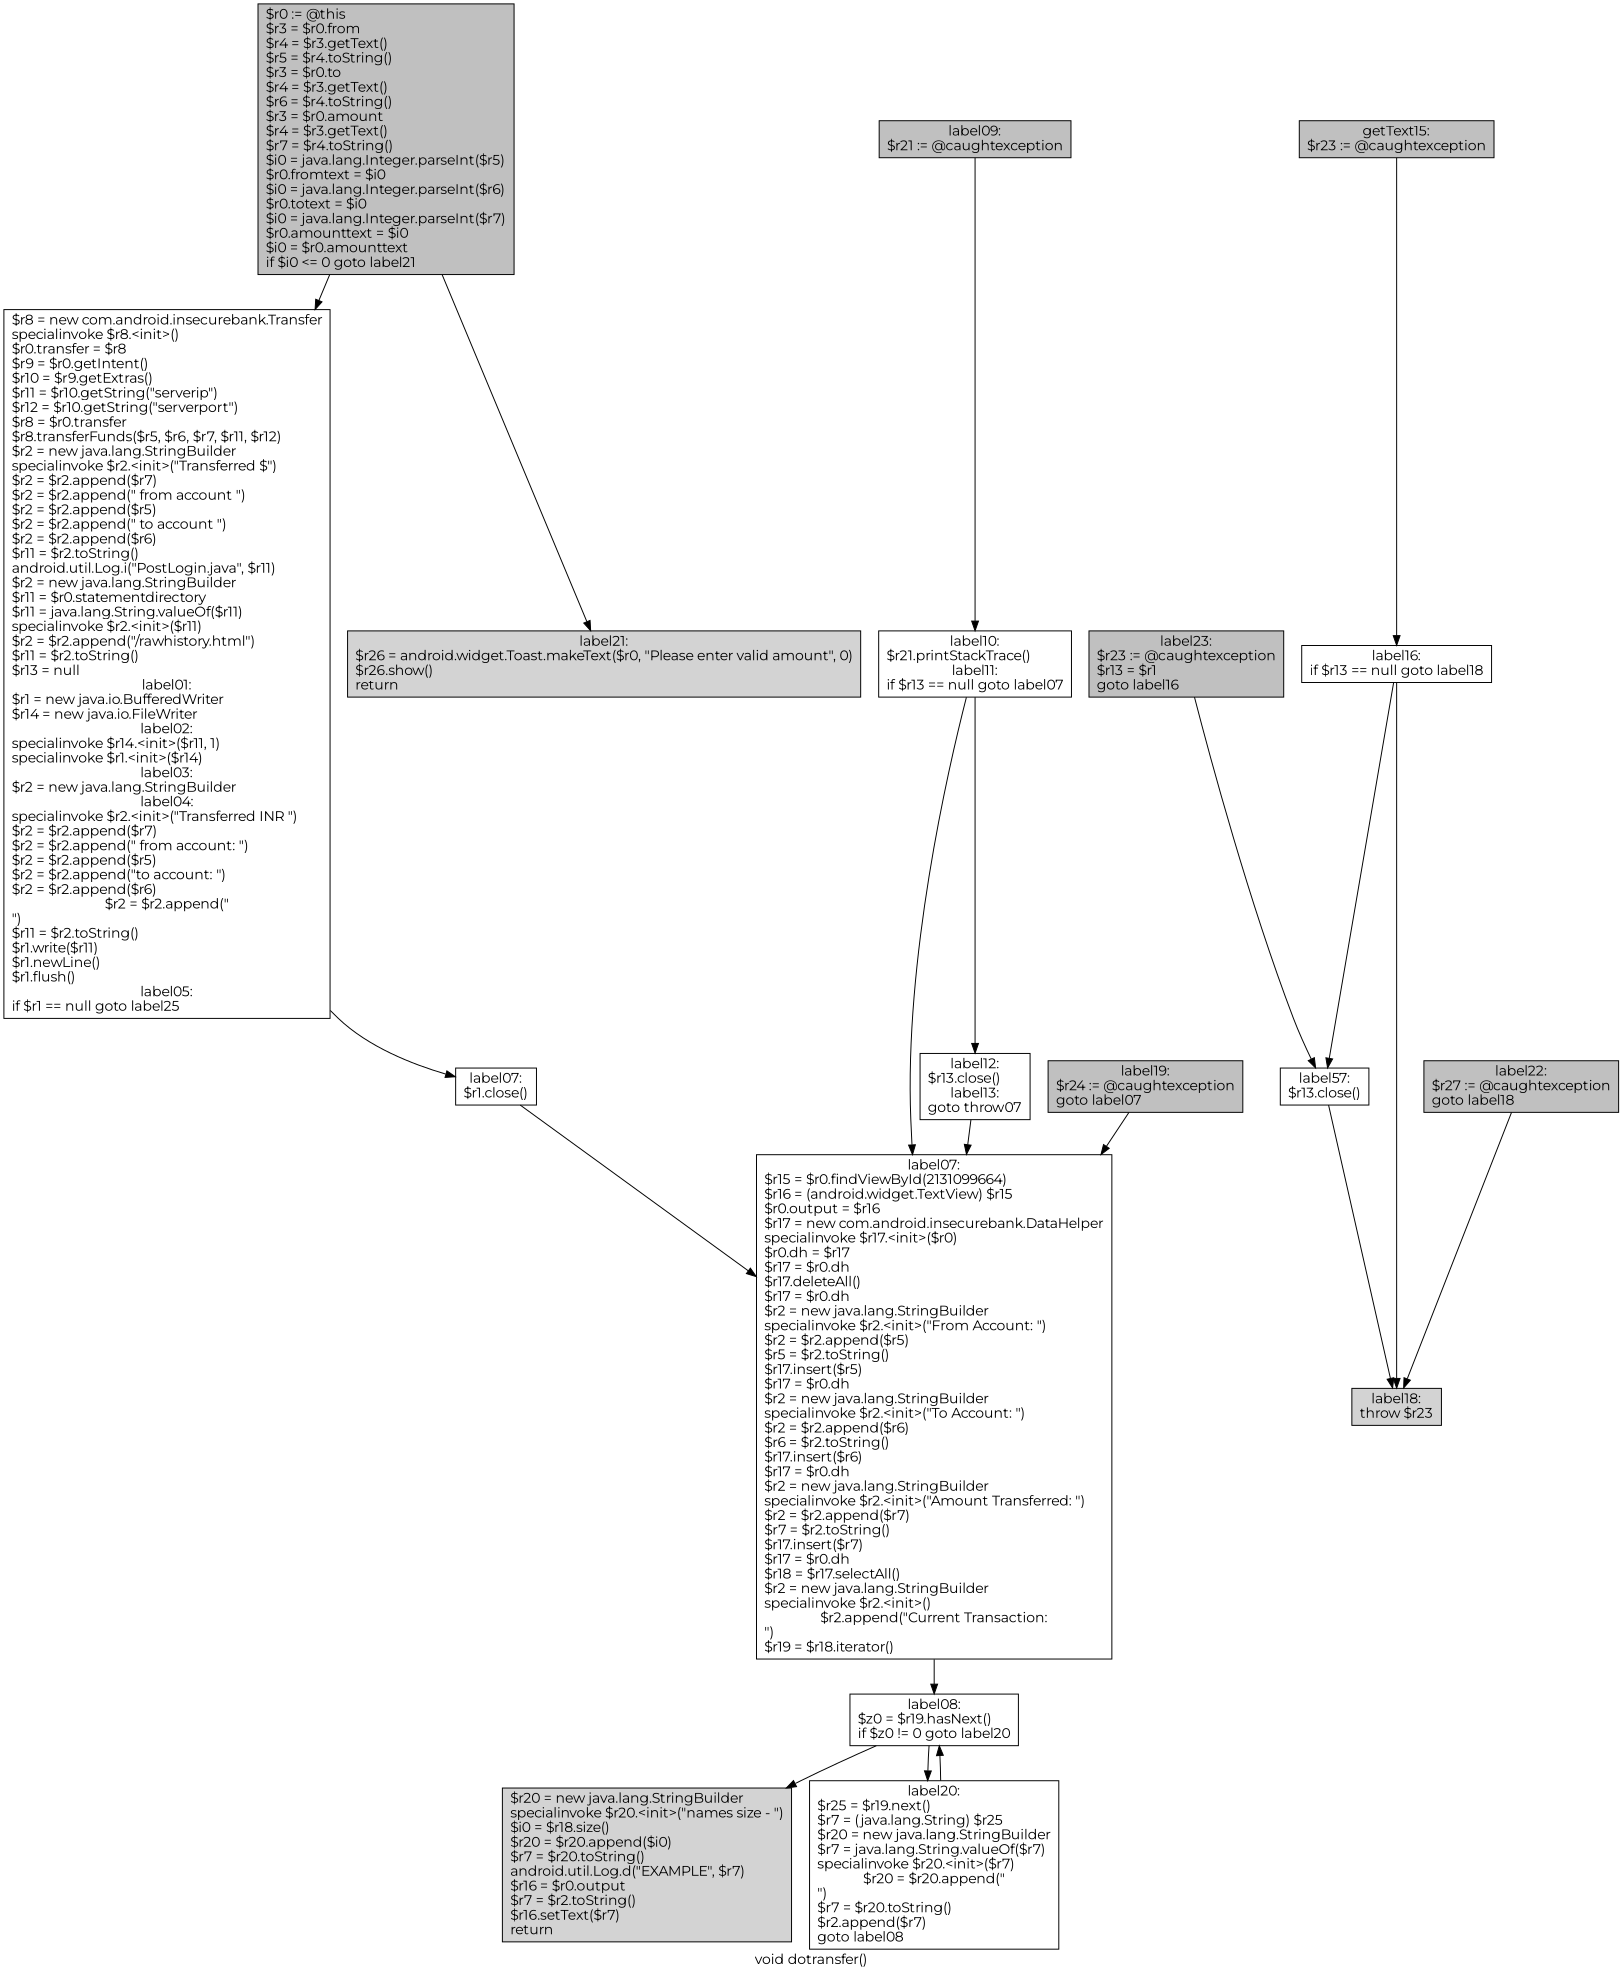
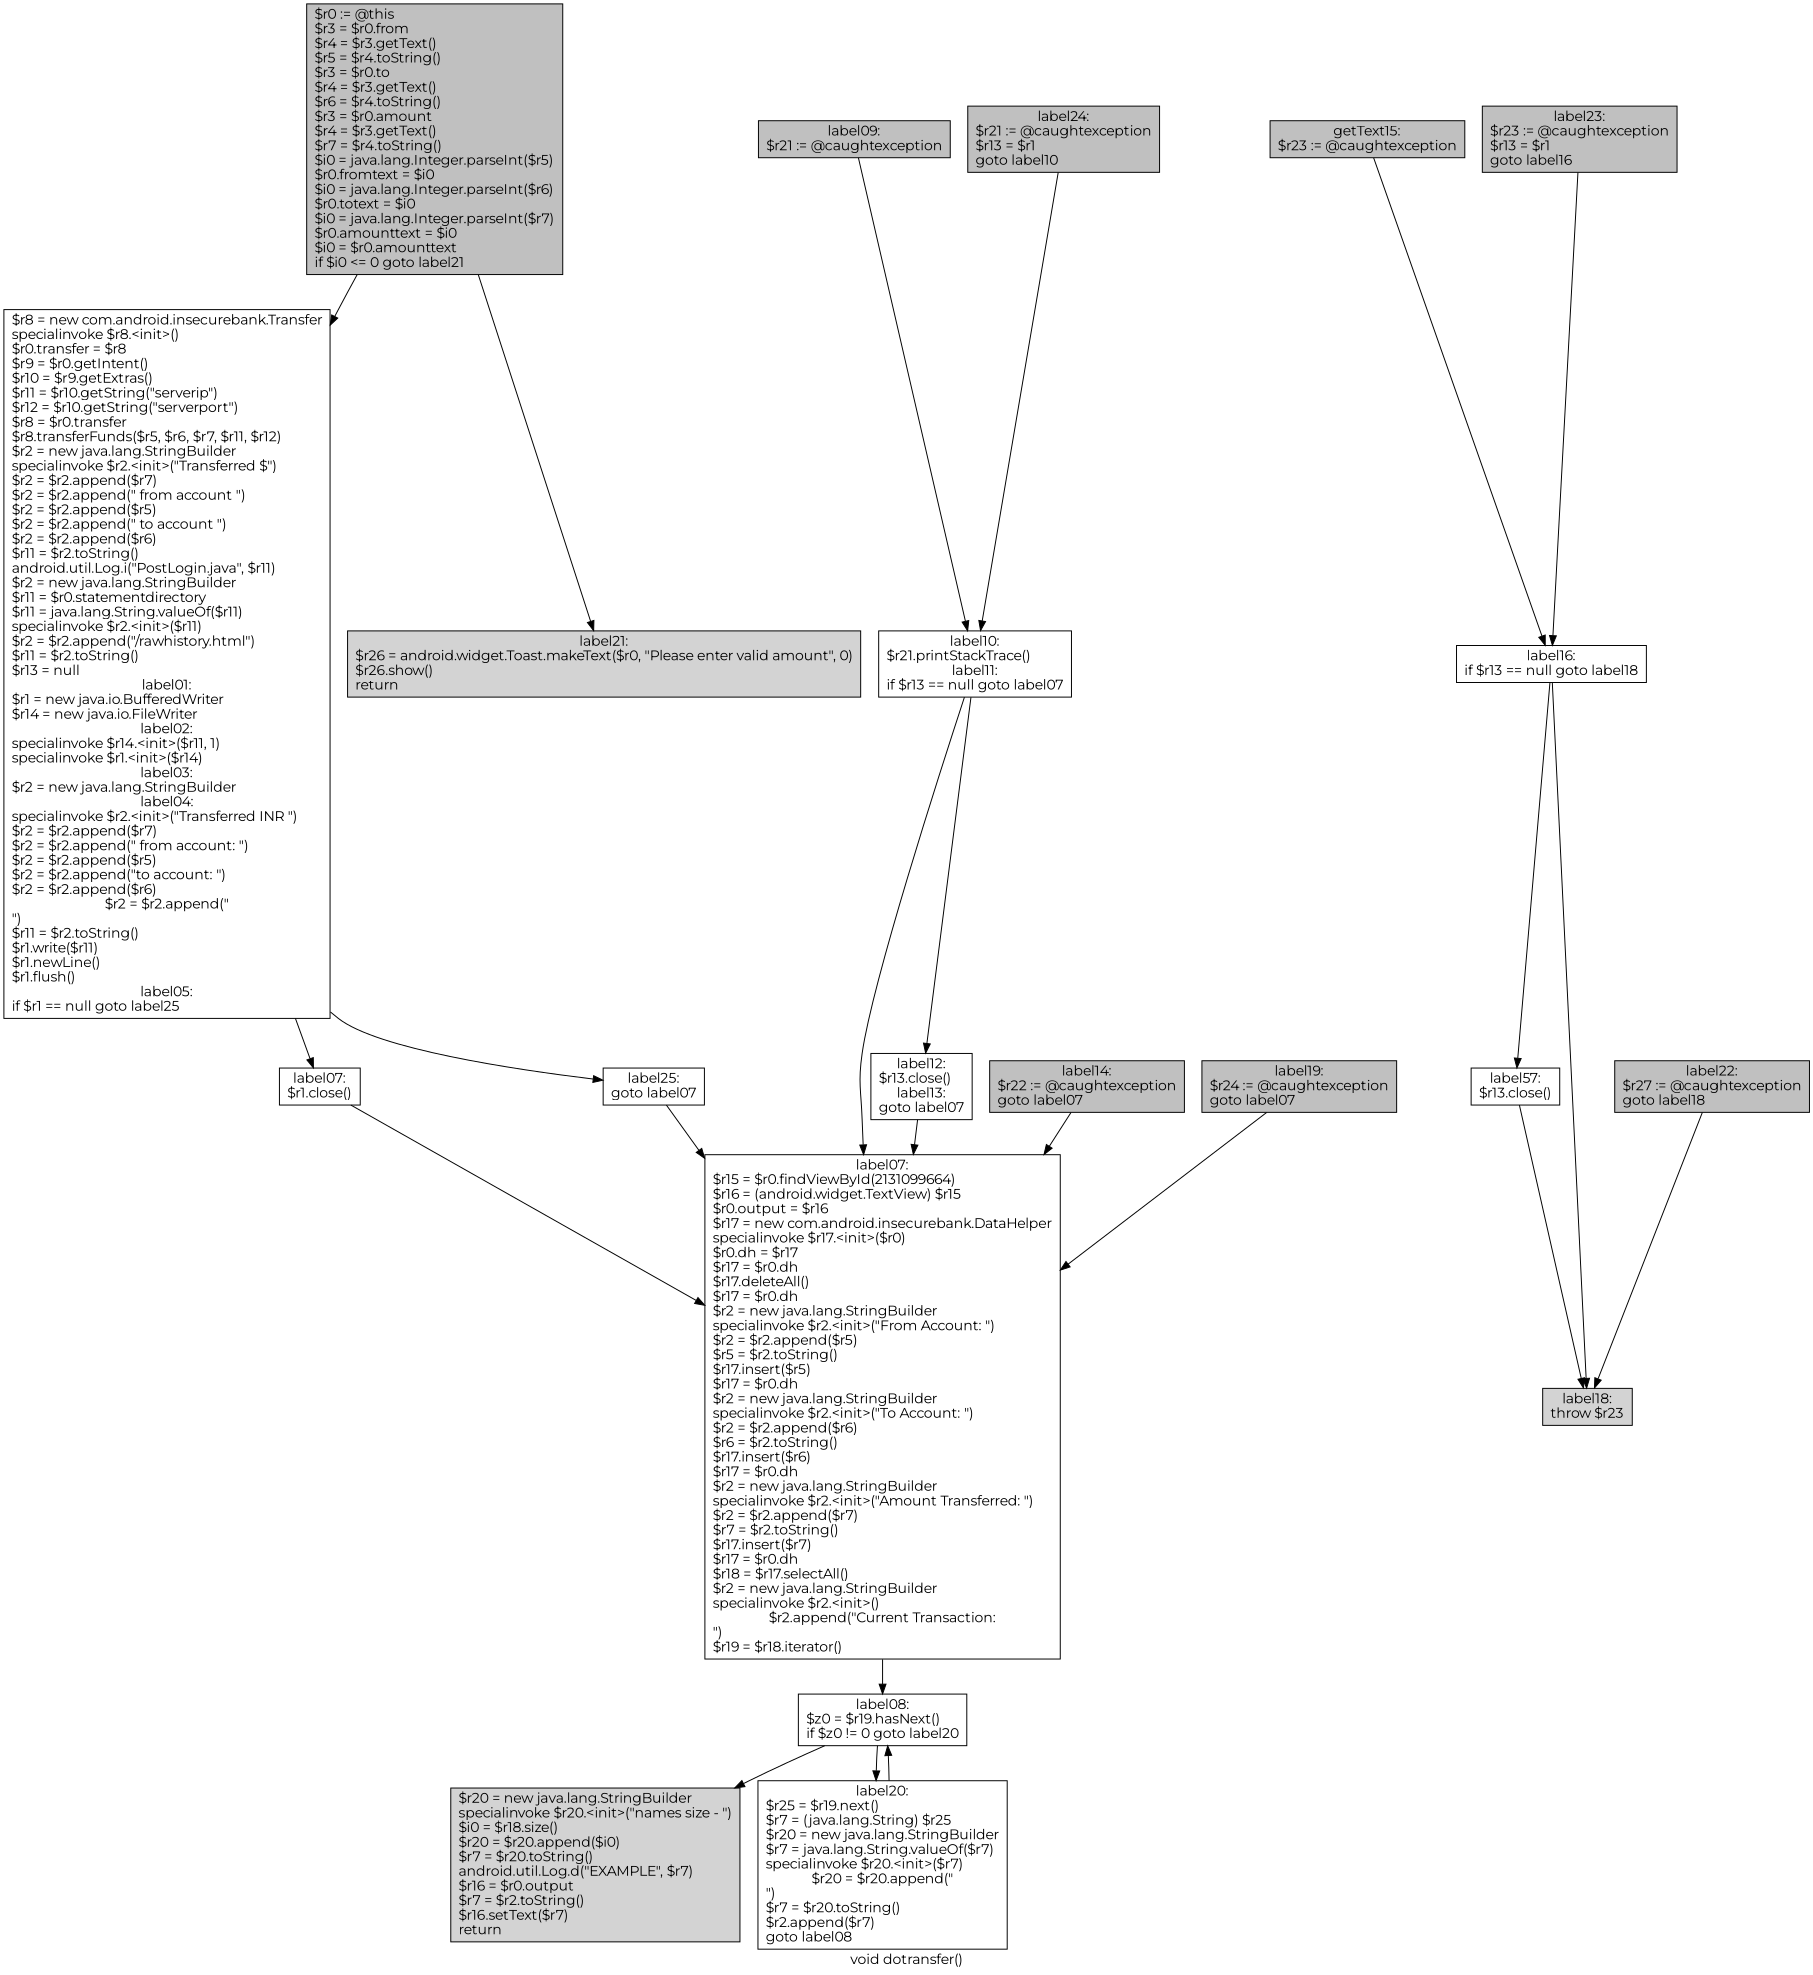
none -> (1064, 139)
(1246, 880) -> (1565, 404)
none -> (654, 1087)
(975, 1087) -> (922, 1087)
none -> (1087, 1087)
